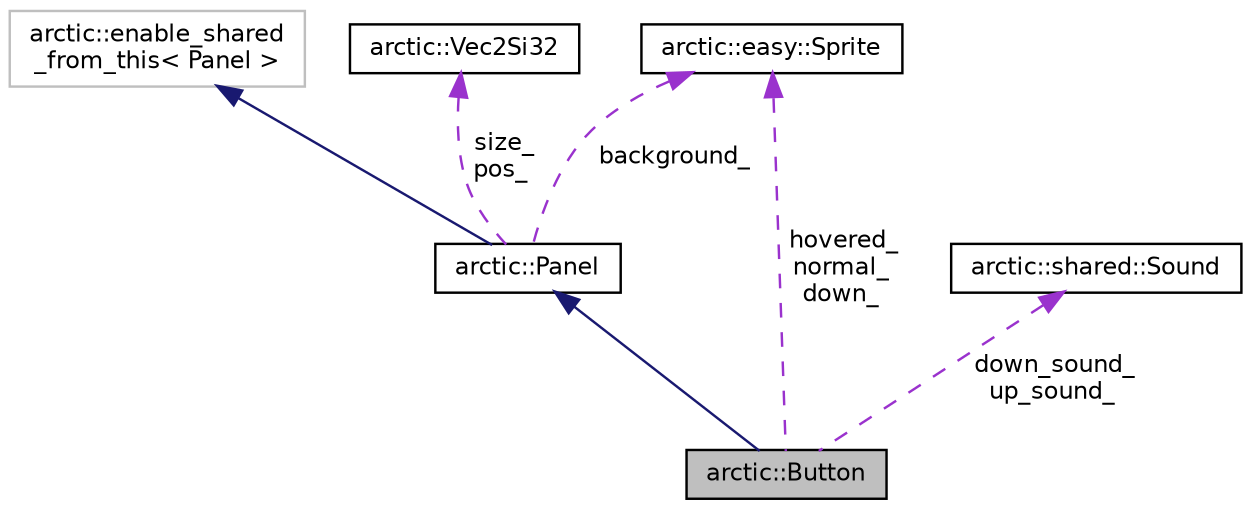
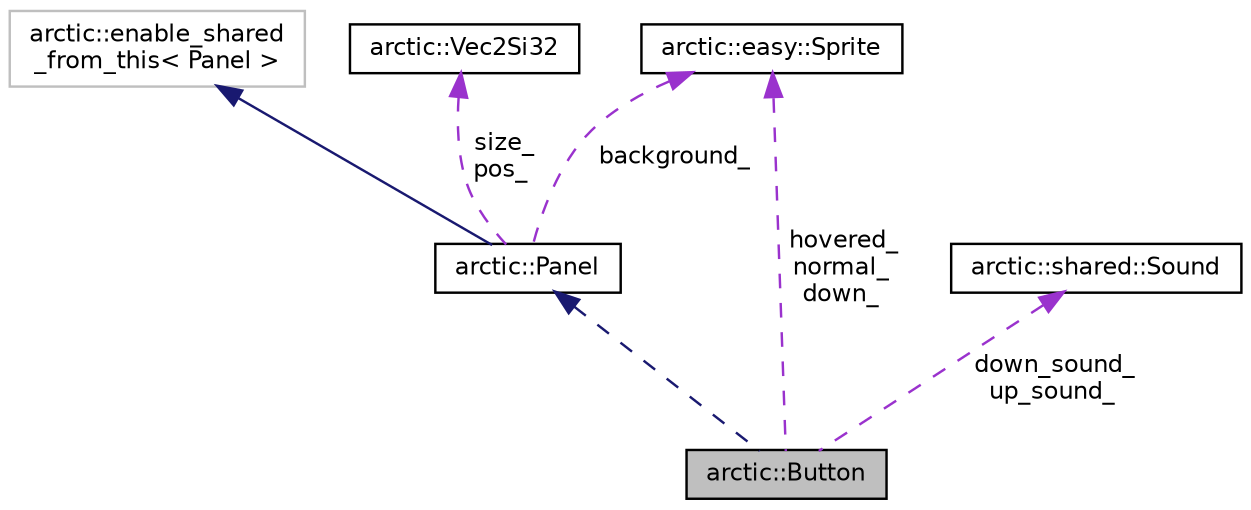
(667, 379) -> (667, 379)
